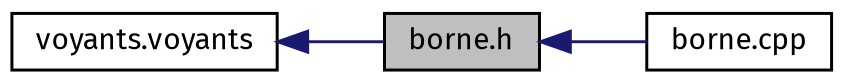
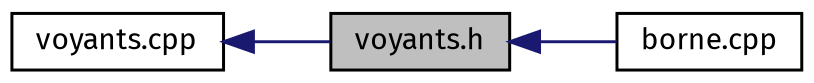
(145, 42) -> (118, 42)
(462, 42) -> (420, 42)
